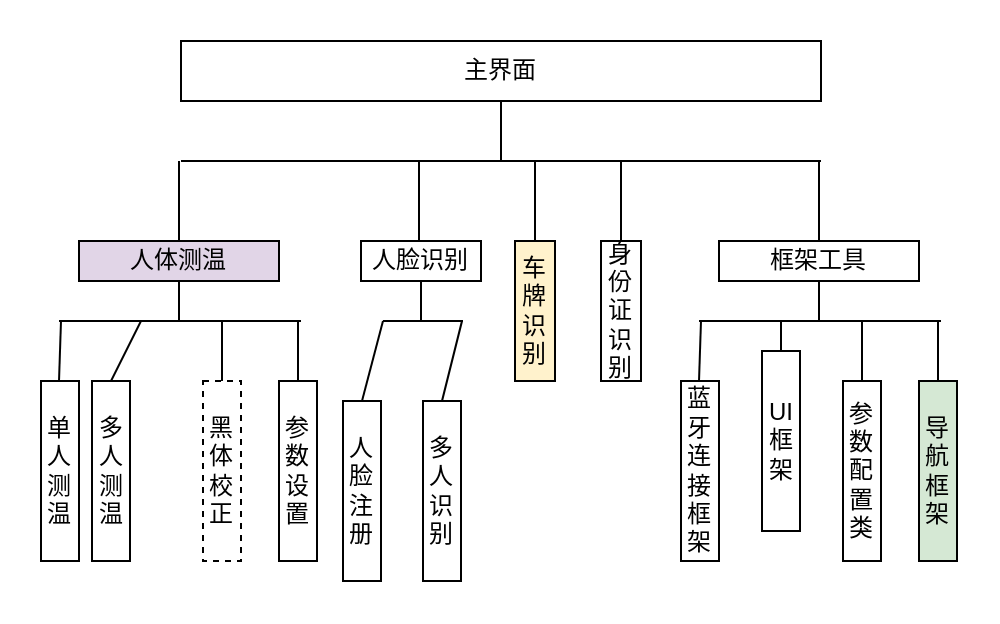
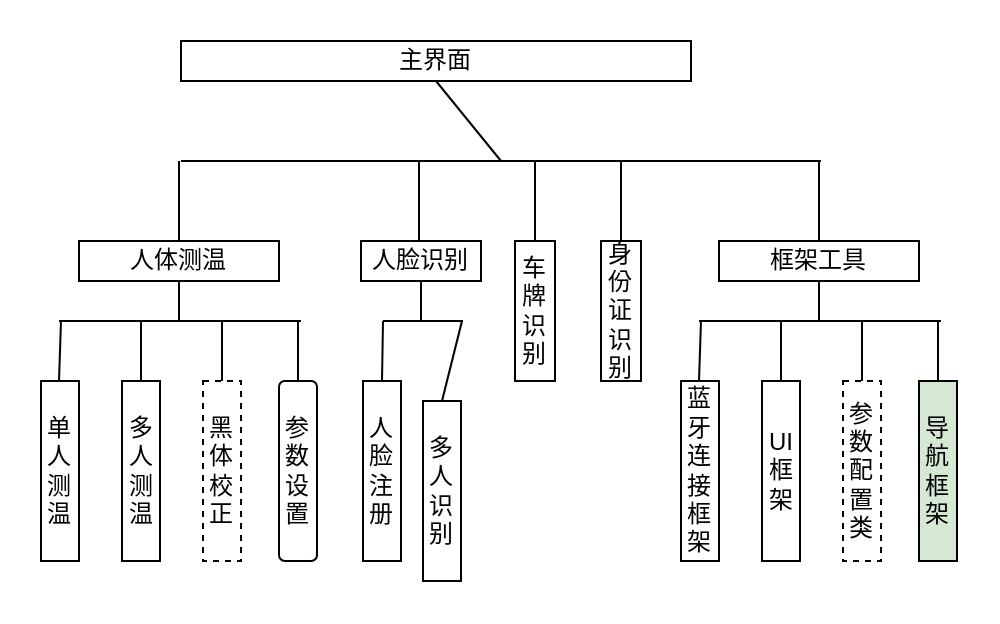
(501, 71) -> (436, 61)
(179, 261) -> (179, 261)
(535, 311) -> (535, 311)
(781, 441) -> (781, 471)
(111, 471) -> (141, 471)
(298, 471) -> (298, 471)
(862, 471) -> (862, 471)
(362, 491) -> (382, 471)
